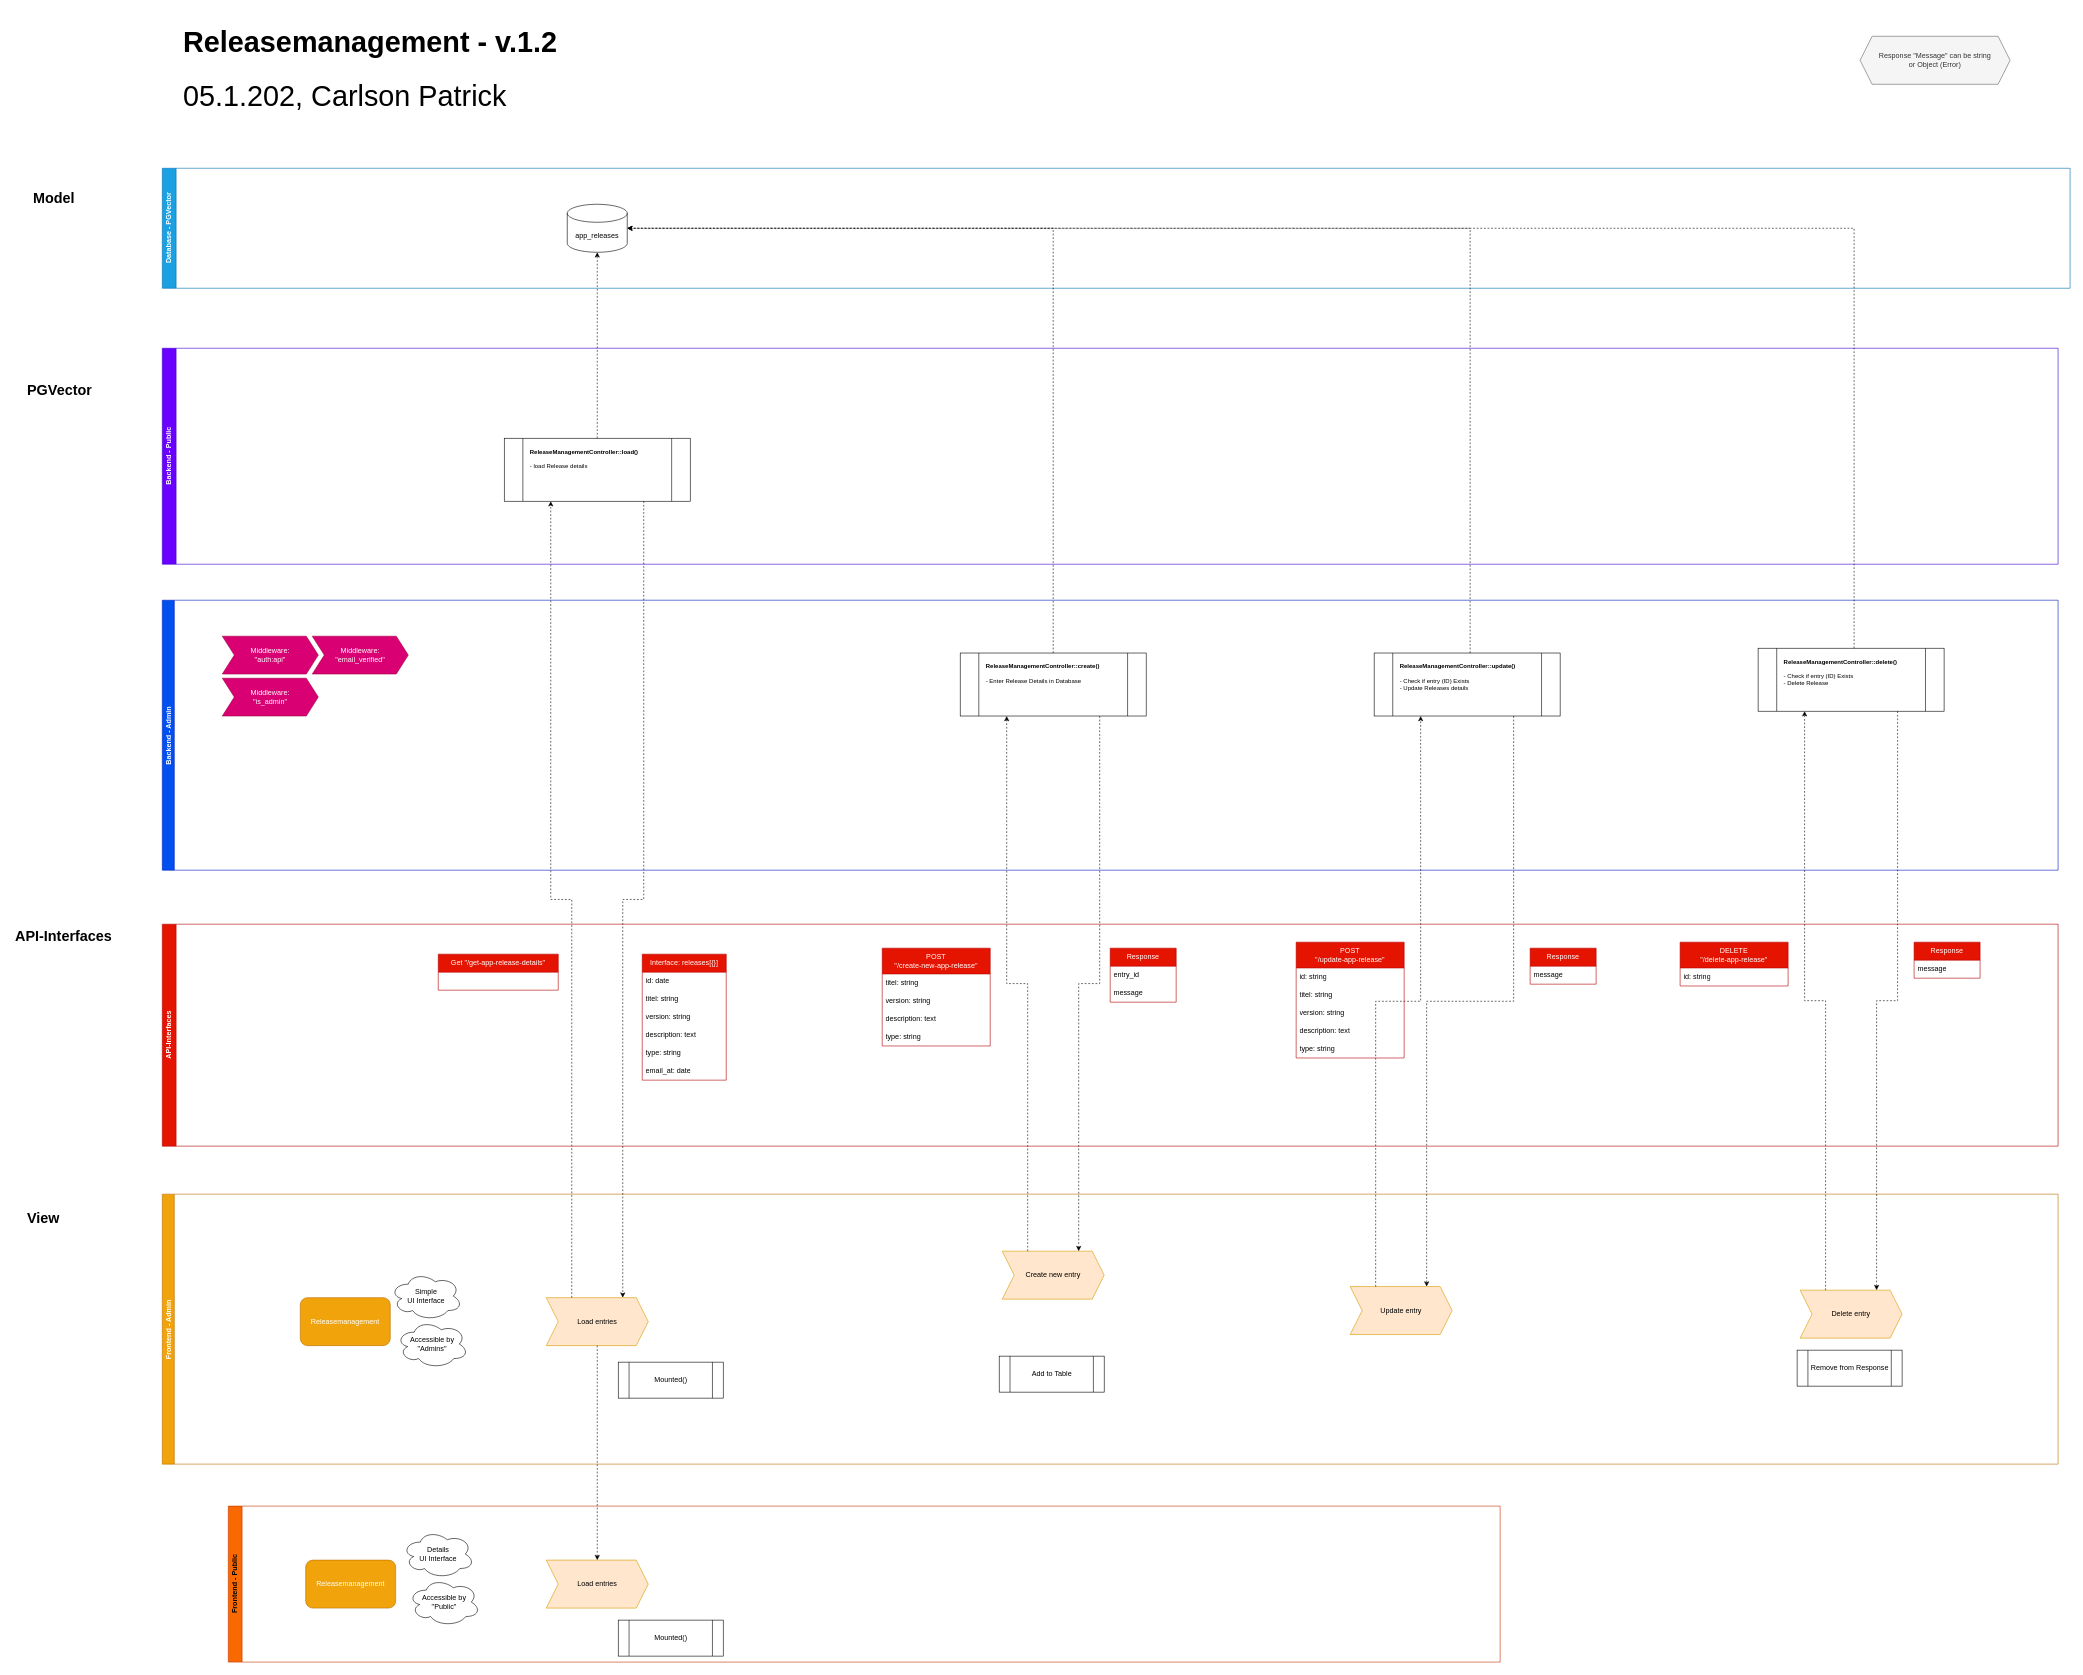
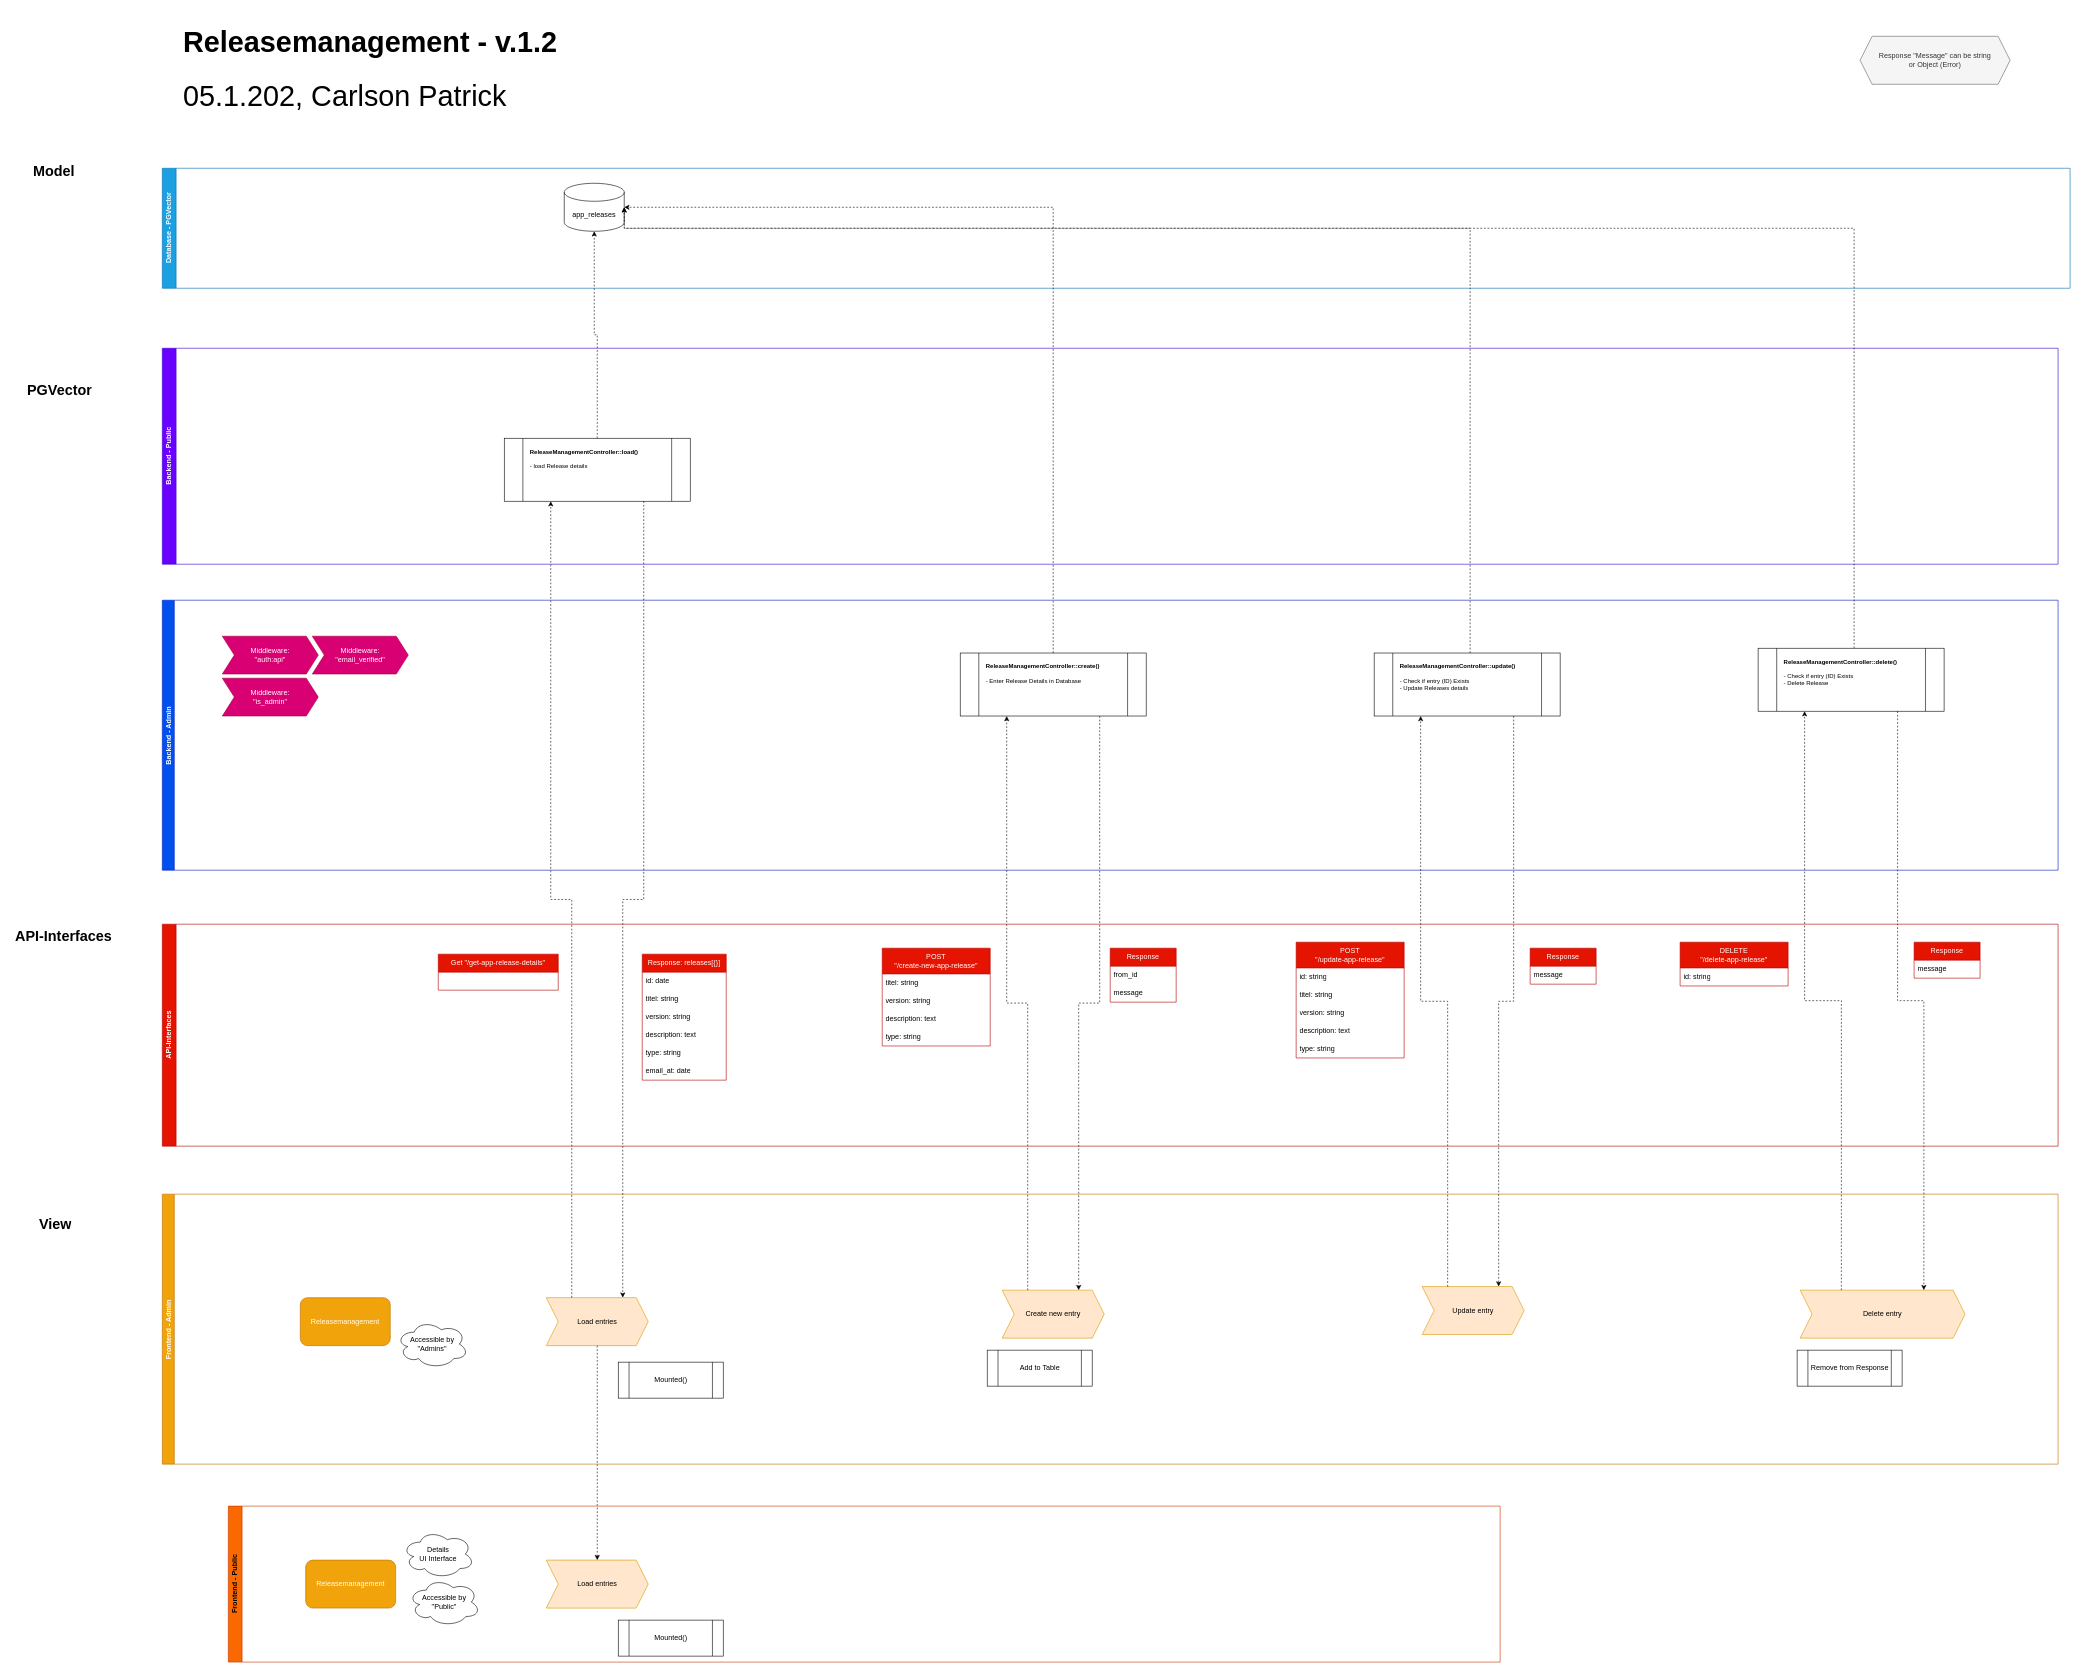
(87, 222) -> (87, 195)
(597, 228) -> (594, 207)
(684, 963) -> (684, 963)
(1129, 975) -> (1127, 975)
(81, 1242) -> (93, 1248)
(1053, 1275) -> (1053, 1314)
(426, 1296) -> none
(1401, 1311) -> (1473, 1311)
(1851, 1314) -> (1883, 1314)
(1052, 1374) -> (1040, 1368)
